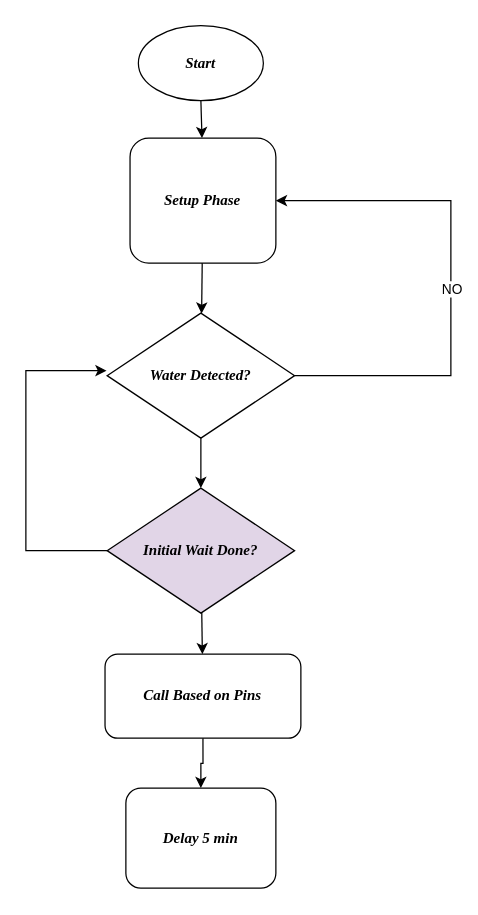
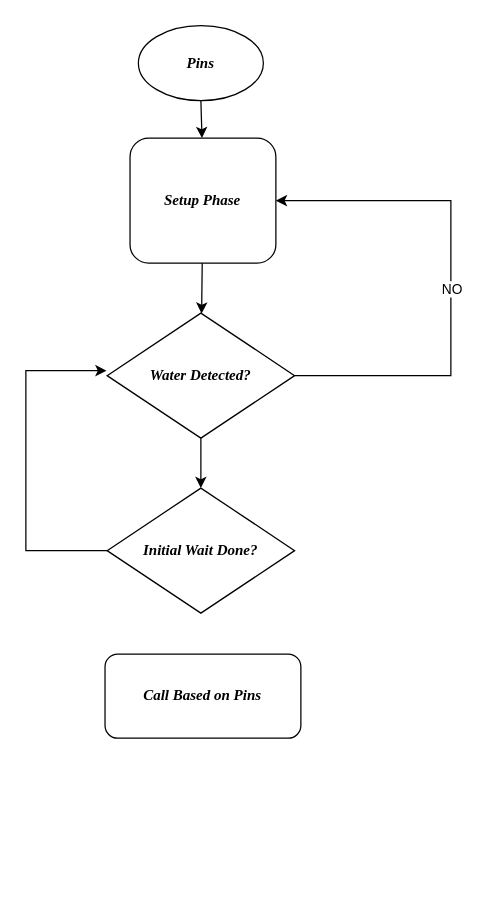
(201, 63) -> (201, 63)
(201, 551) -> (201, 551)
(202, 629) -> none
(203, 759) -> none
(201, 838) -> none
